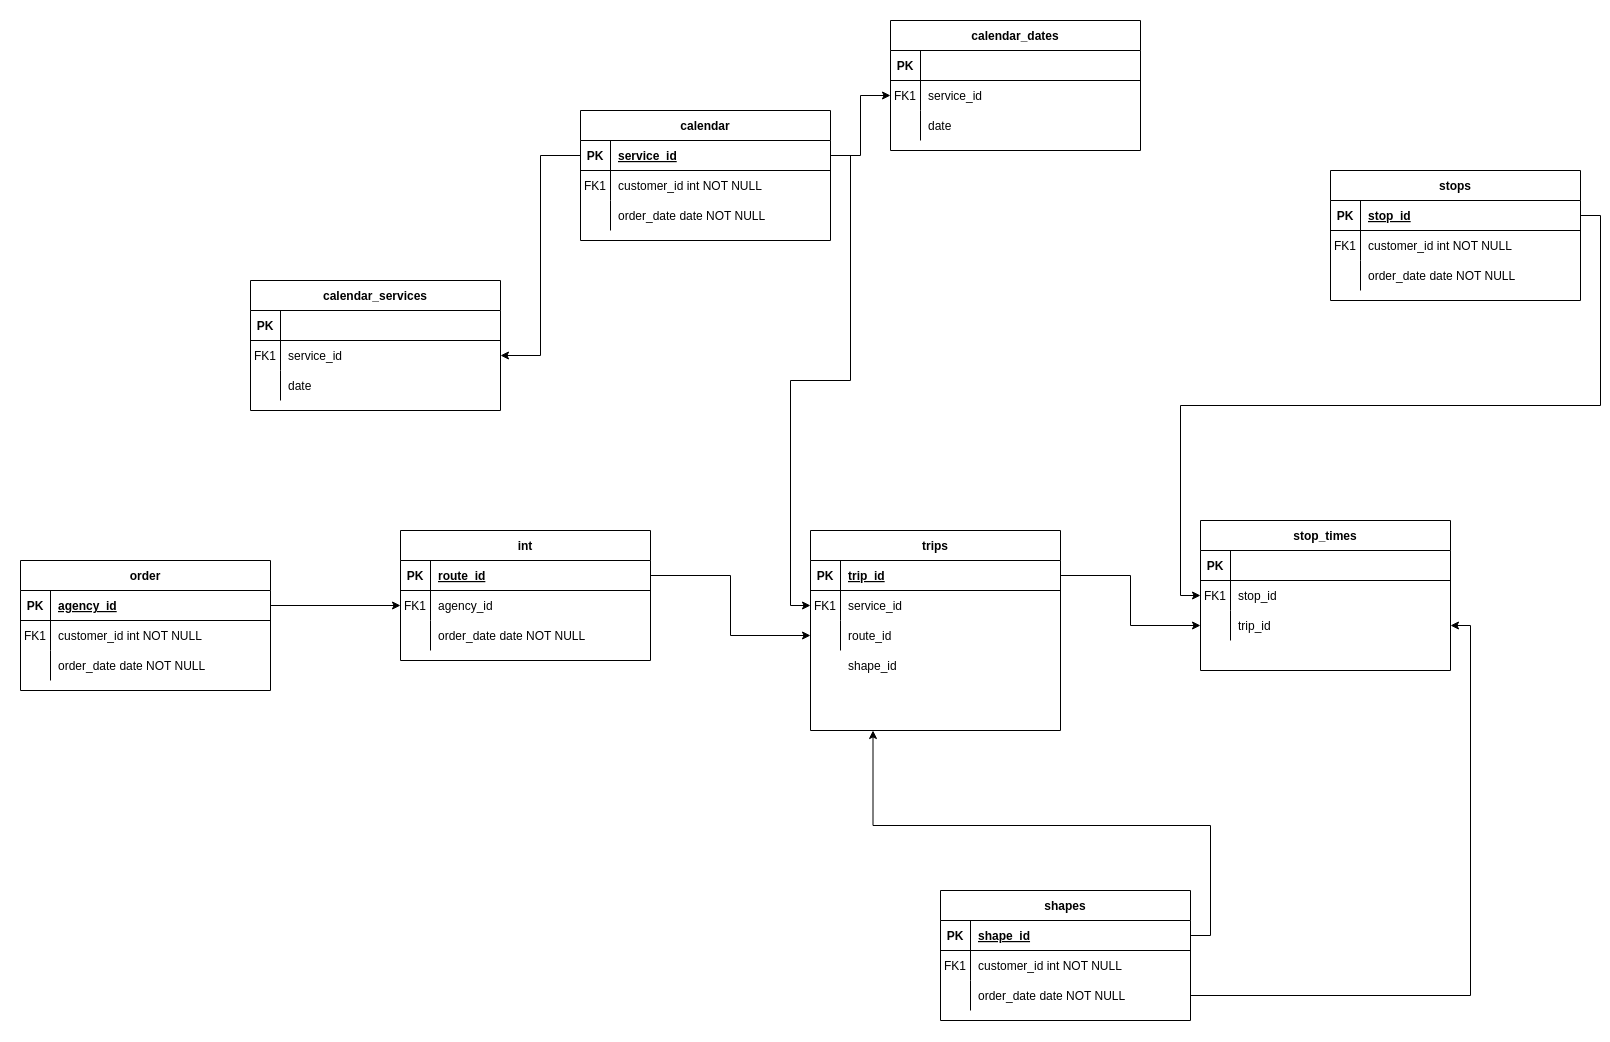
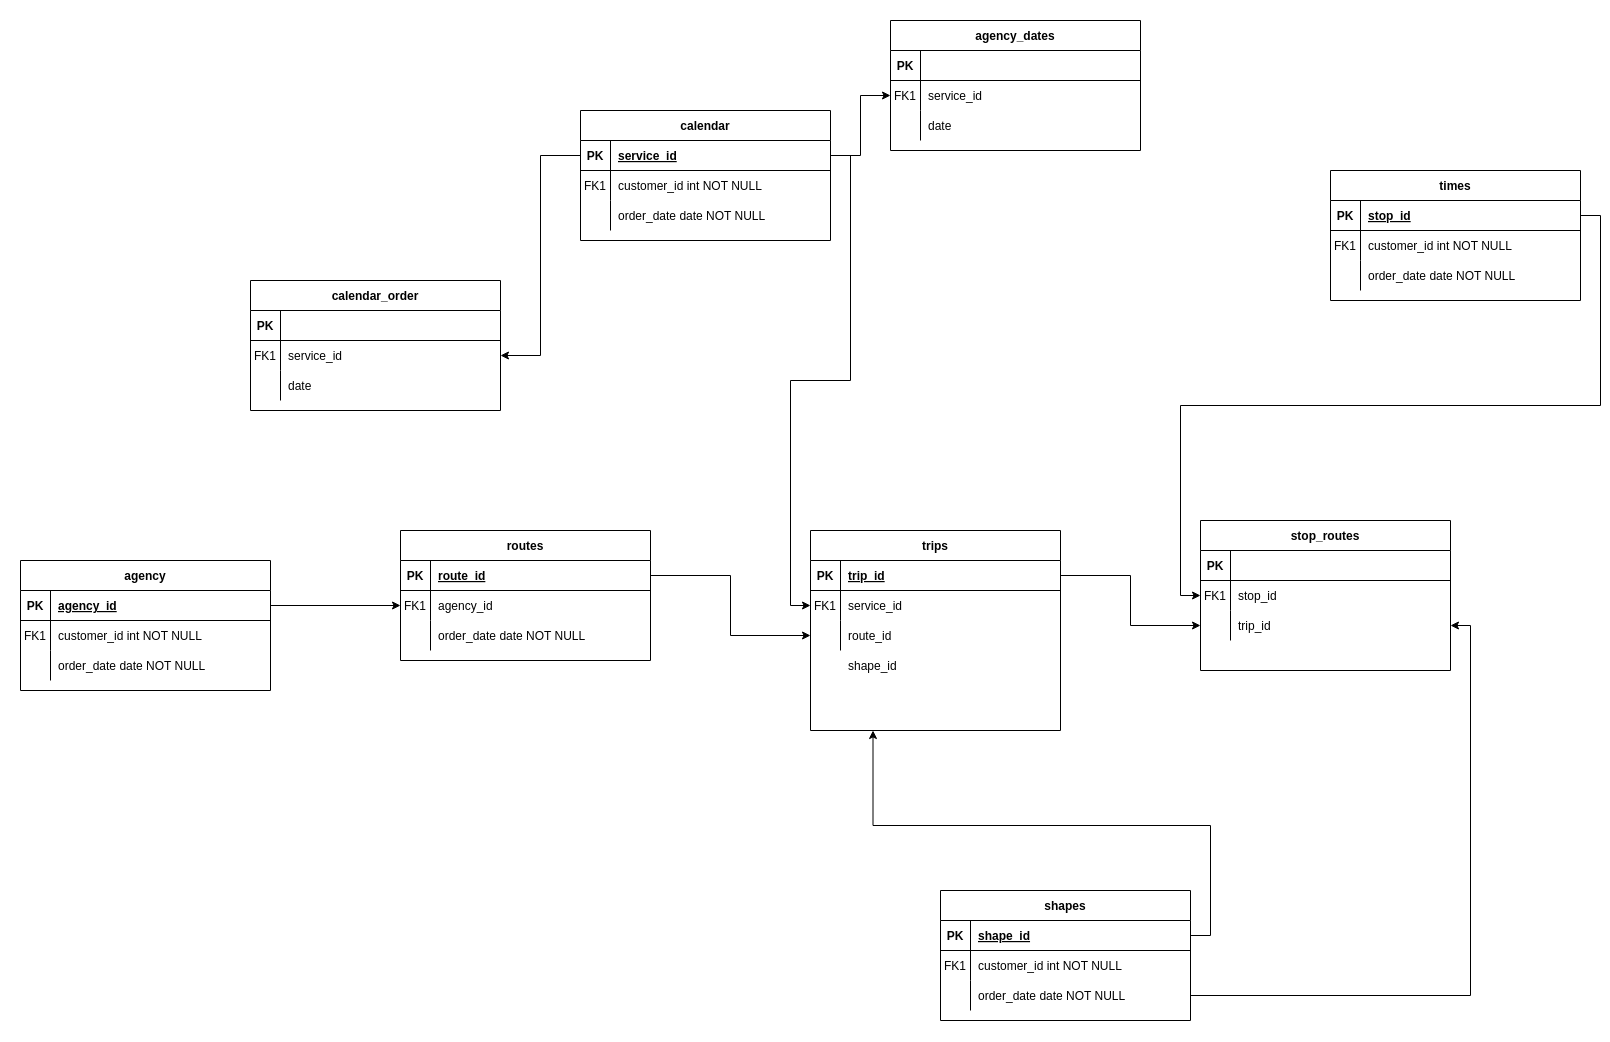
(1015, 36) -> (1015, 36)
(1455, 186) -> (1455, 186)
(375, 296) -> (375, 296)
(1325, 536) -> (1325, 536)
(525, 546) -> (525, 546)
(145, 576) -> (145, 576)
